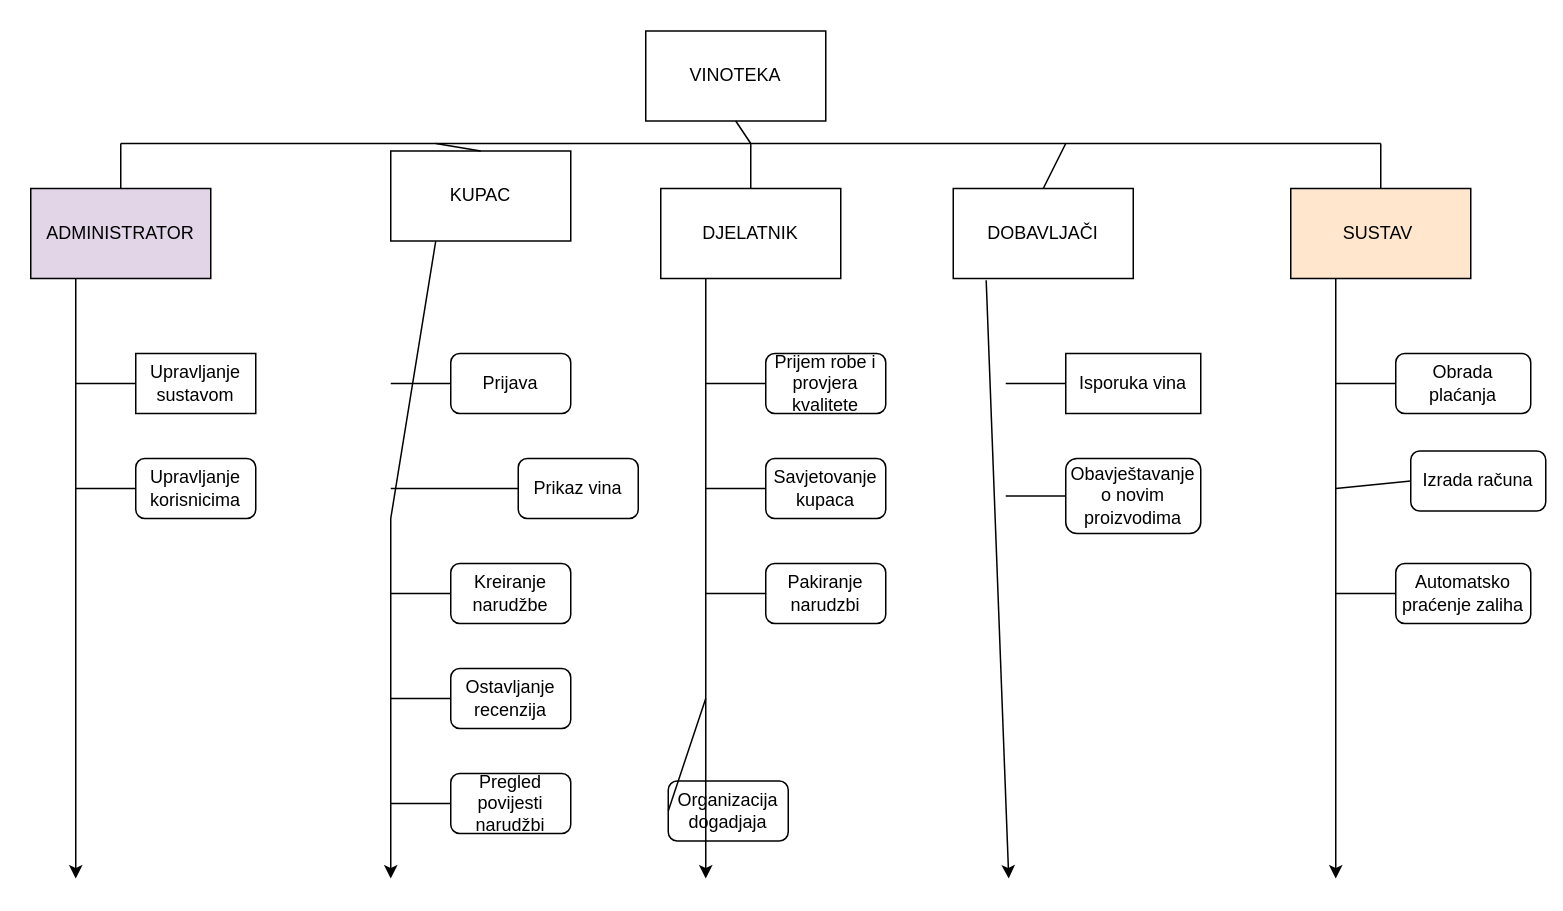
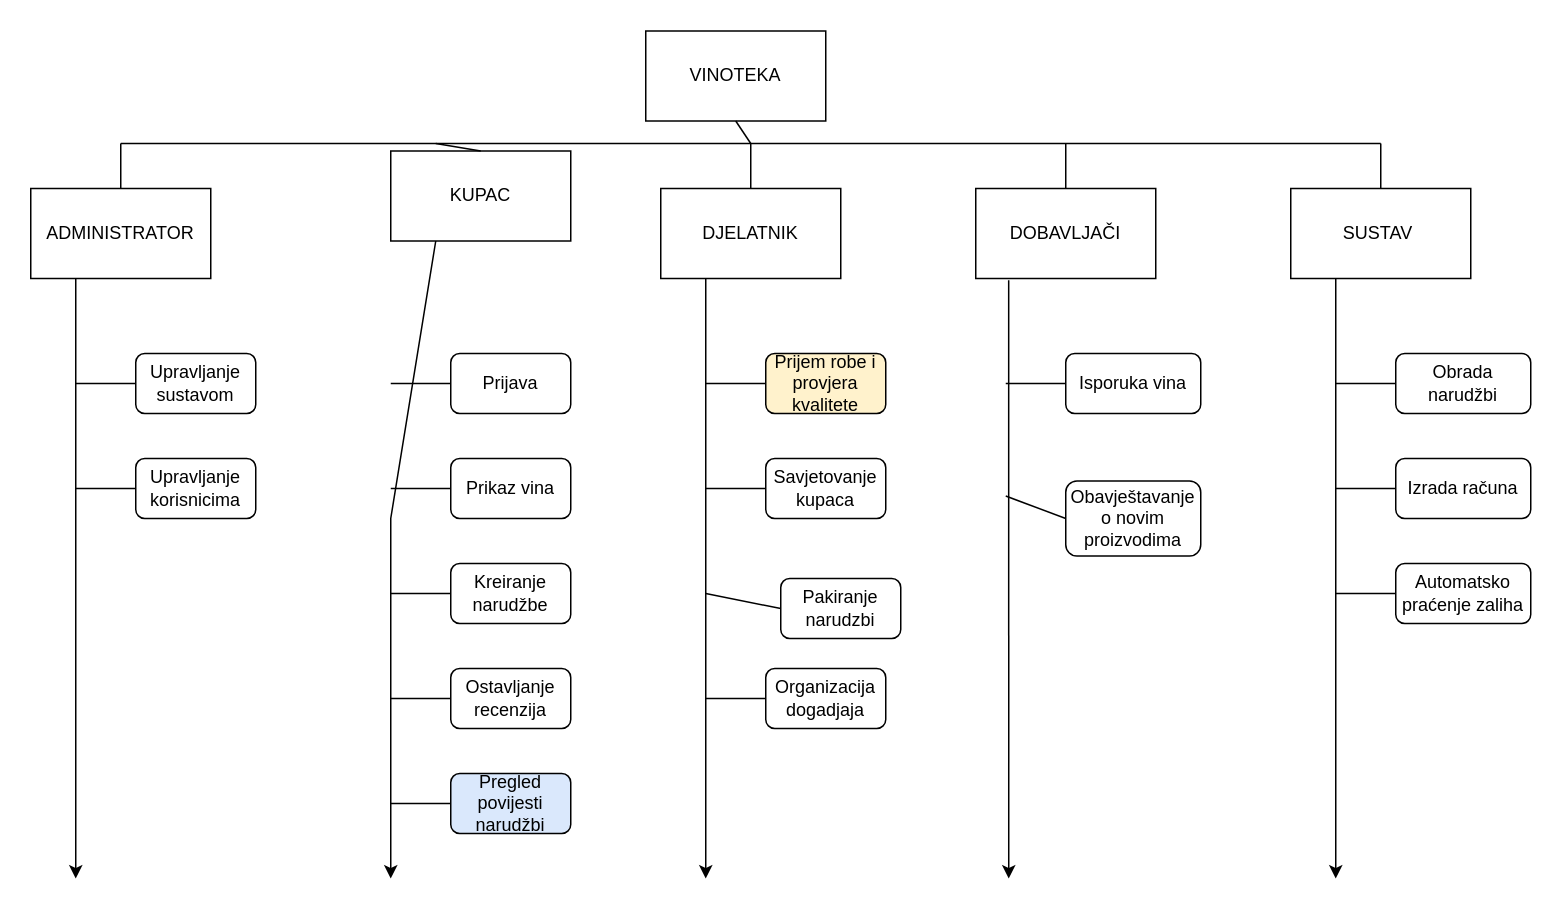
(121, 233) -> (121, 233)
(1043, 233) -> (1066, 233)
(1381, 233) -> (1381, 233)
(196, 383) -> (196, 383)
(826, 383) -> (826, 383)
(1133, 383) -> (1133, 383)
(1463, 383) -> (1463, 383)
(1478, 481) -> (1463, 488)
(578, 488) -> (511, 488)
(1133, 496) -> (1133, 518)
(826, 593) -> (841, 608)
(511, 803) -> (511, 803)
(728, 811) -> (826, 698)
